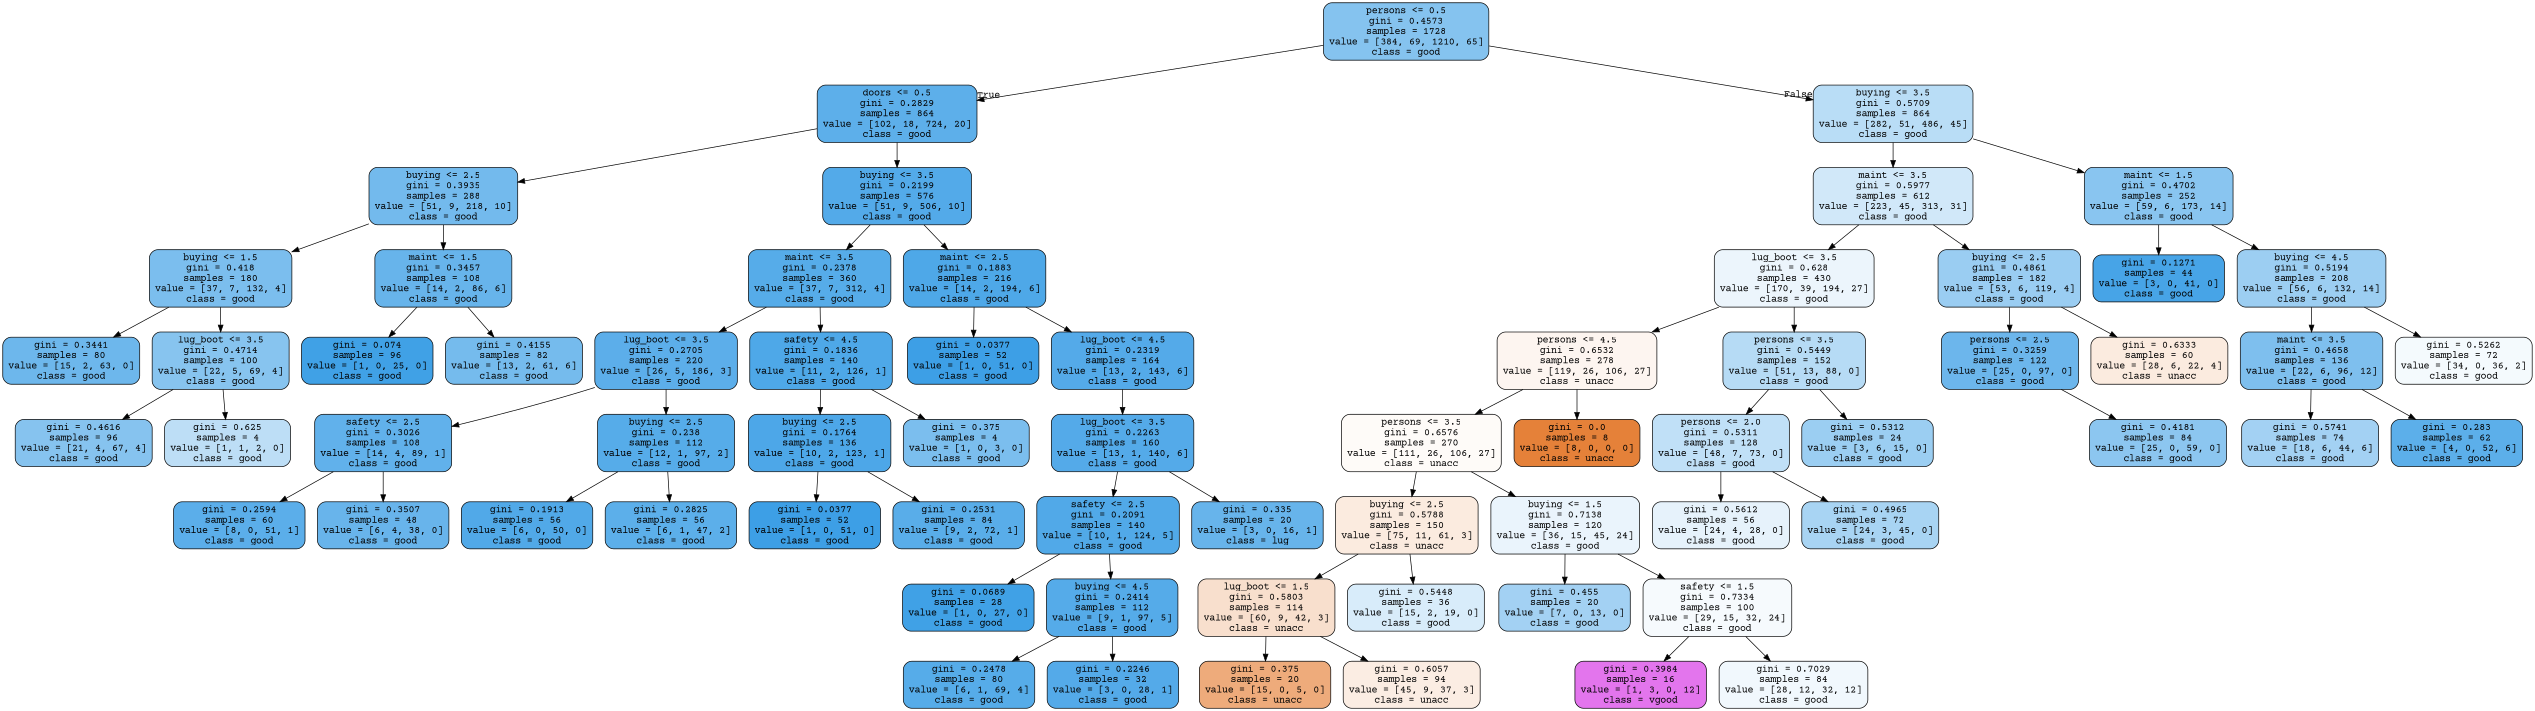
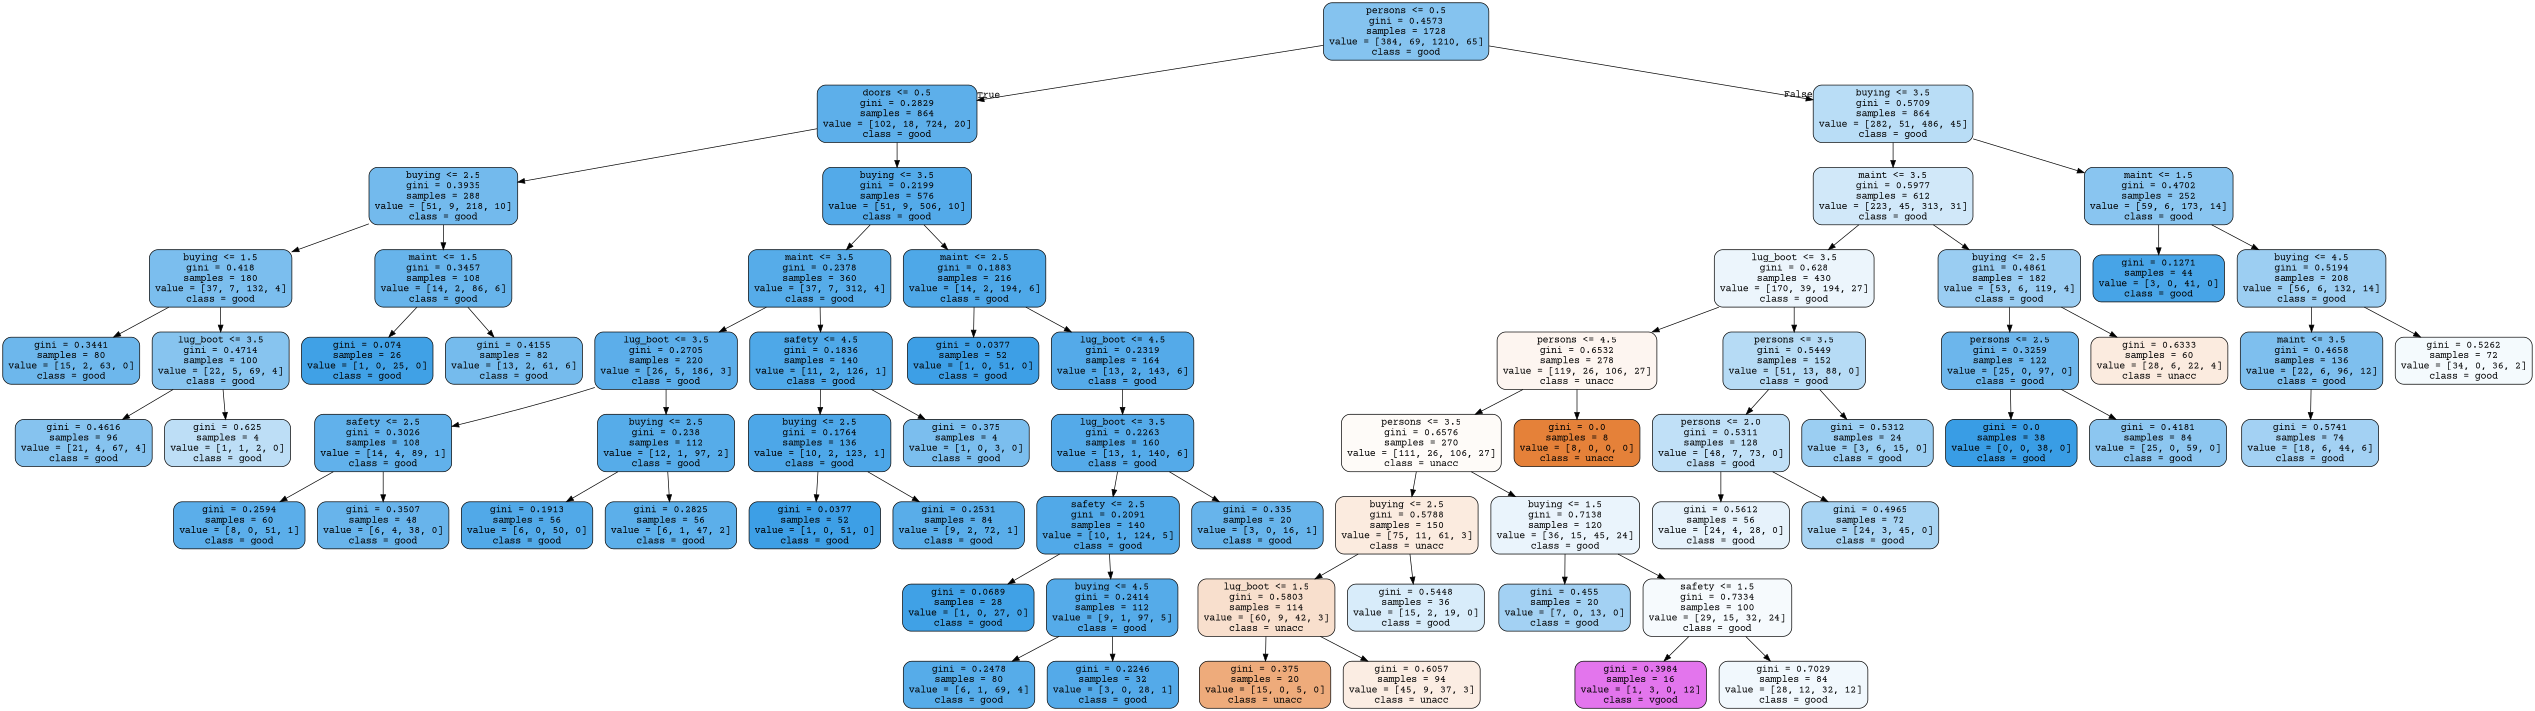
(367, 361) -> (367, 361)
none -> (2011, 443)
(2457, 443) -> none
(1257, 525) -> (1257, 525)
